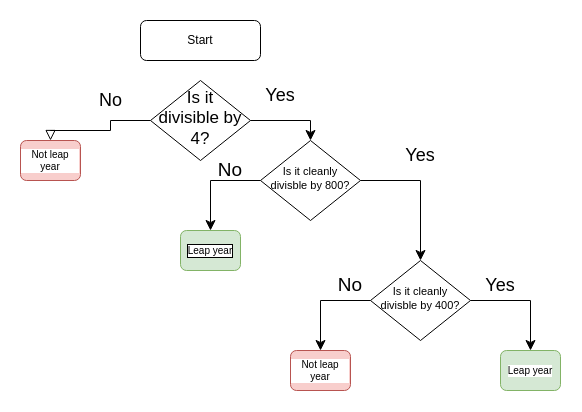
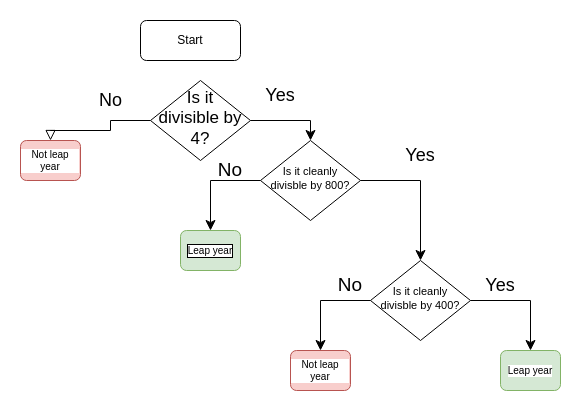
(201, 41) -> (191, 41)
